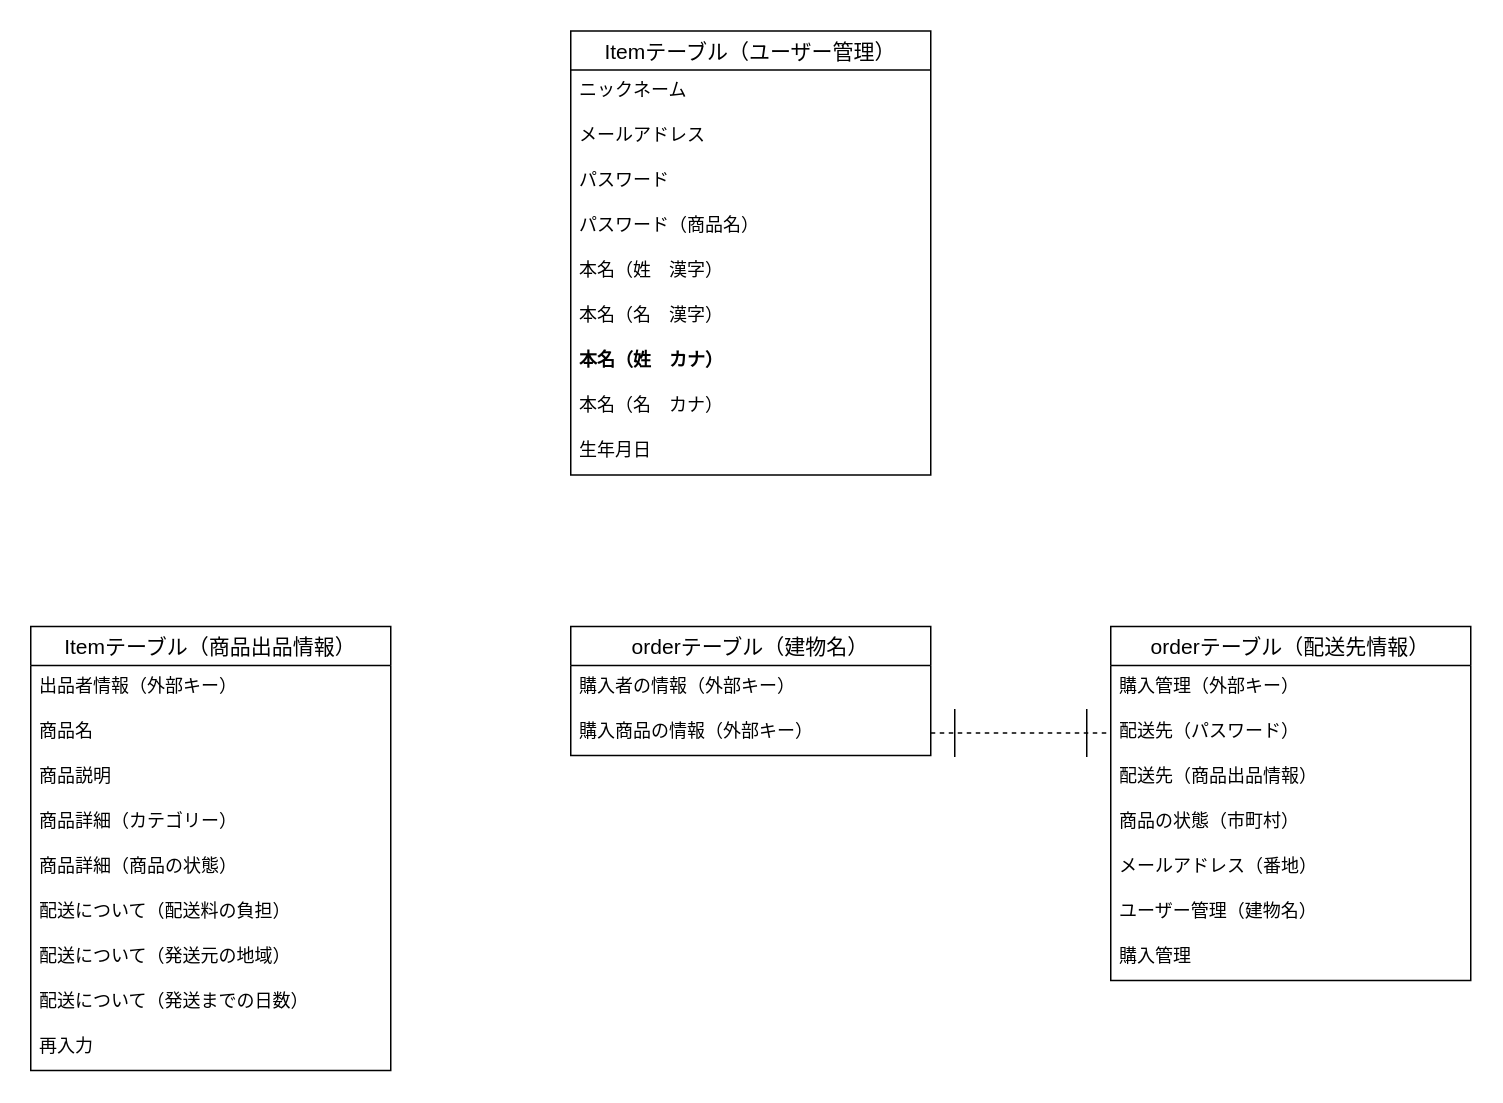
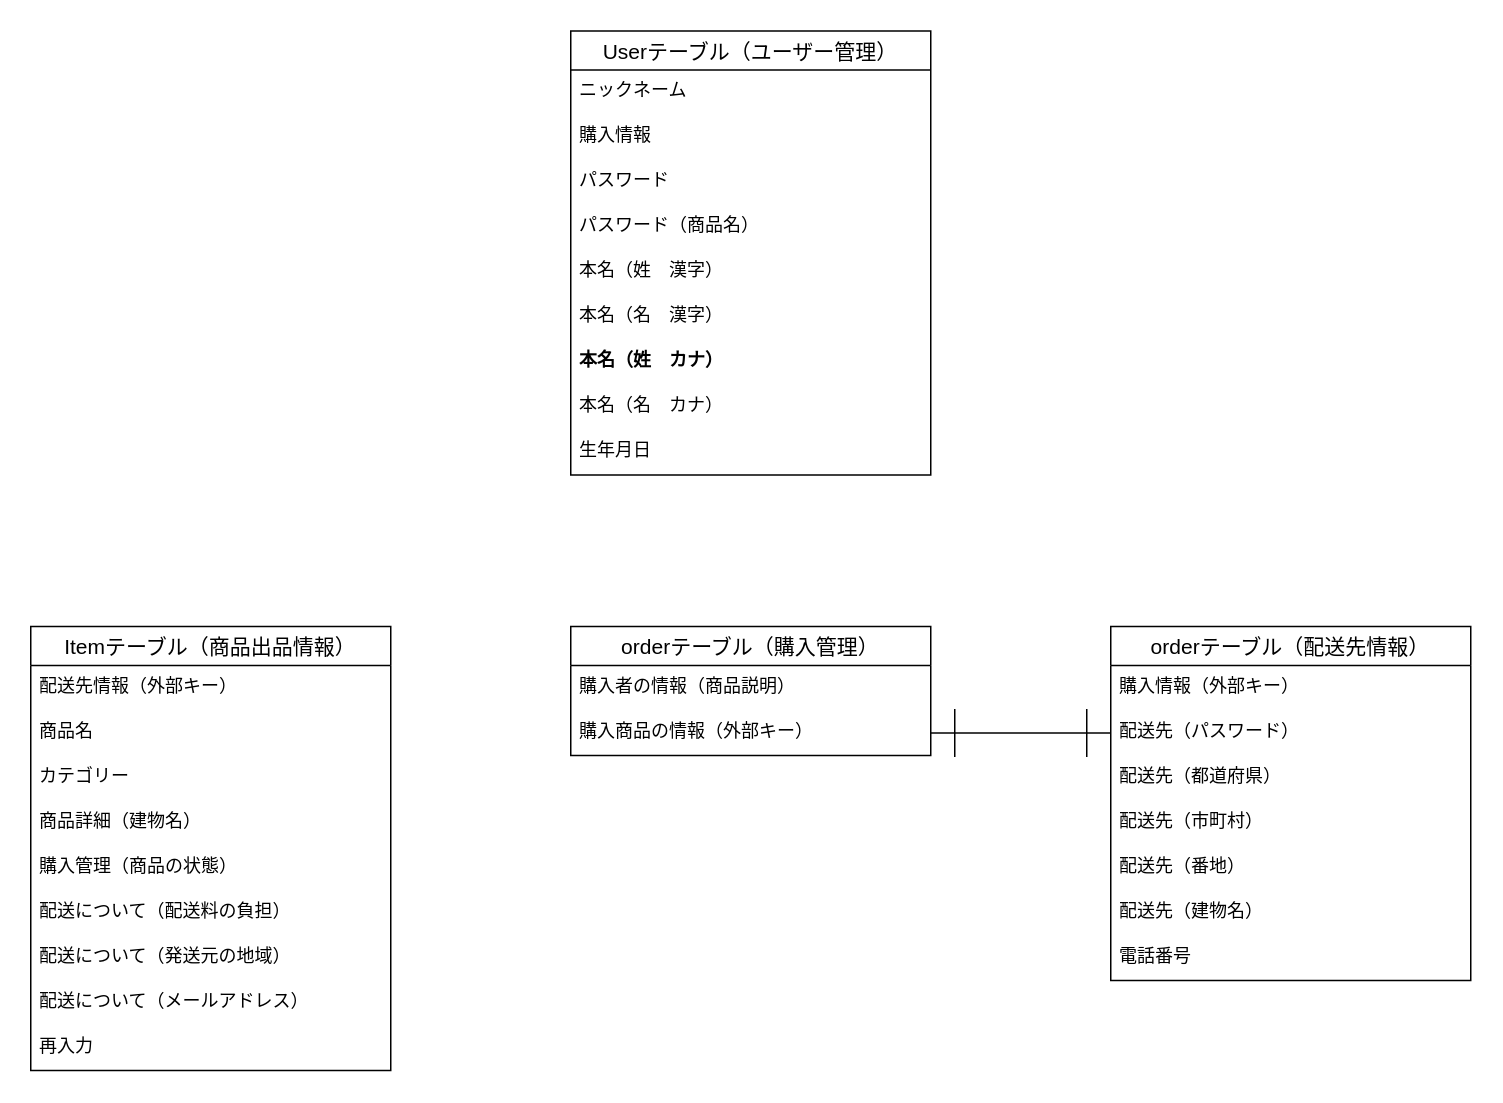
(750, 52) -> (750, 52)
(642, 135) -> (615, 135)
(750, 647) -> (750, 647)
(138, 686) -> (138, 686)
(687, 686) -> (687, 686)
(1209, 686) -> (1209, 686)
(1020, 733) -> (1020, 733)
(75, 776) -> (84, 776)
(1218, 776) -> (1200, 776)
(138, 821) -> (120, 821)
(1209, 821) -> (1191, 821)
(138, 866) -> (138, 866)
(1218, 866) -> (1182, 866)
(1218, 911) -> (1191, 911)
(1155, 956) -> (1155, 956)
(174, 1001) -> (174, 1001)
